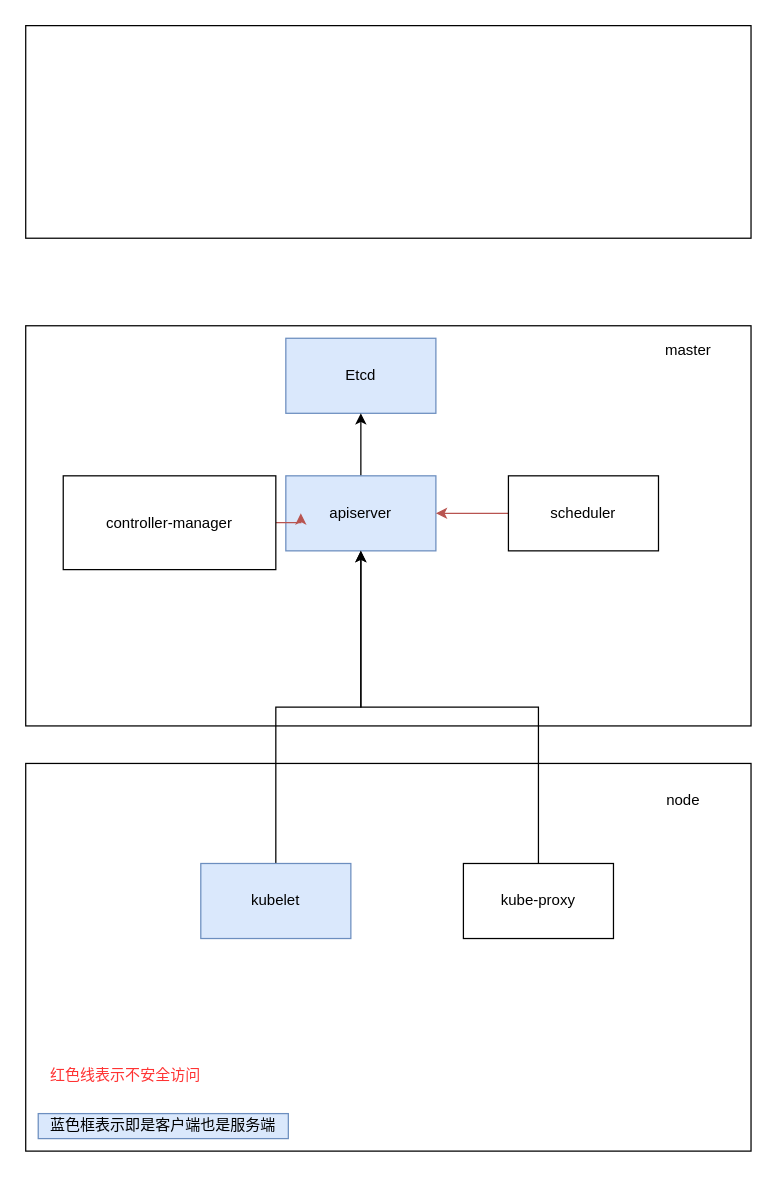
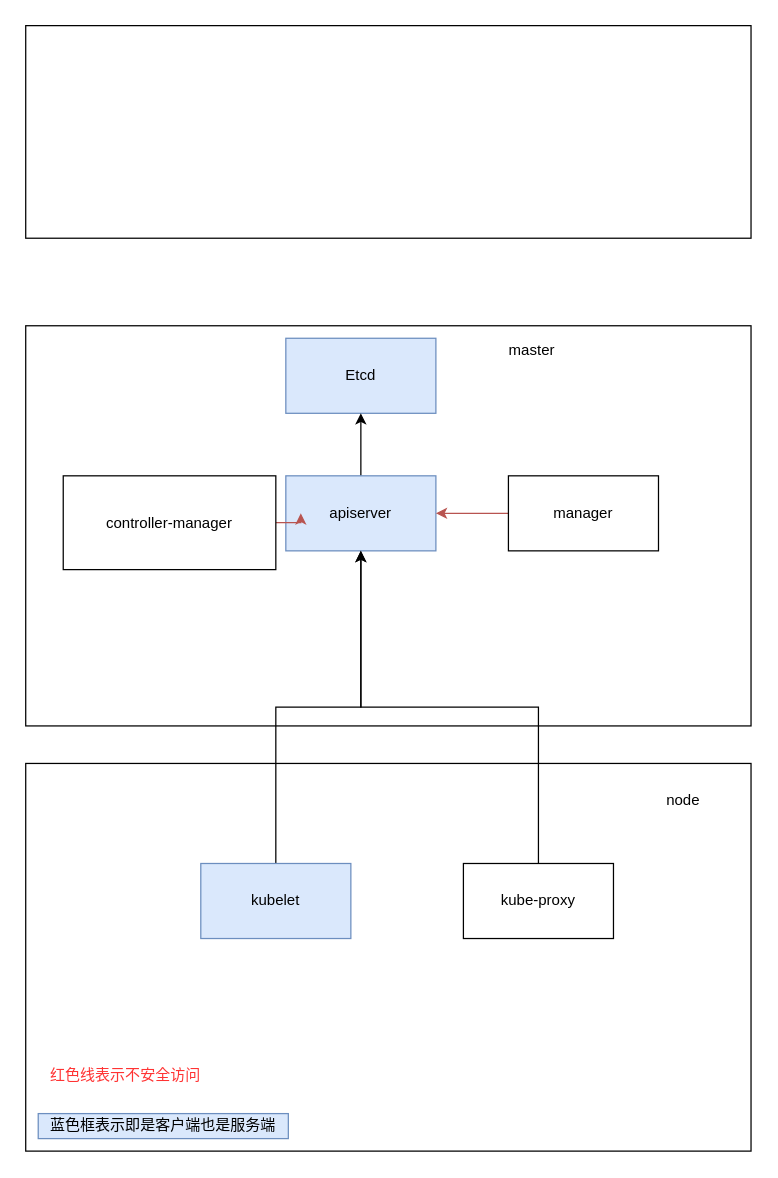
(688, 351) -> (532, 351)
(583, 513) -> (583, 513)
